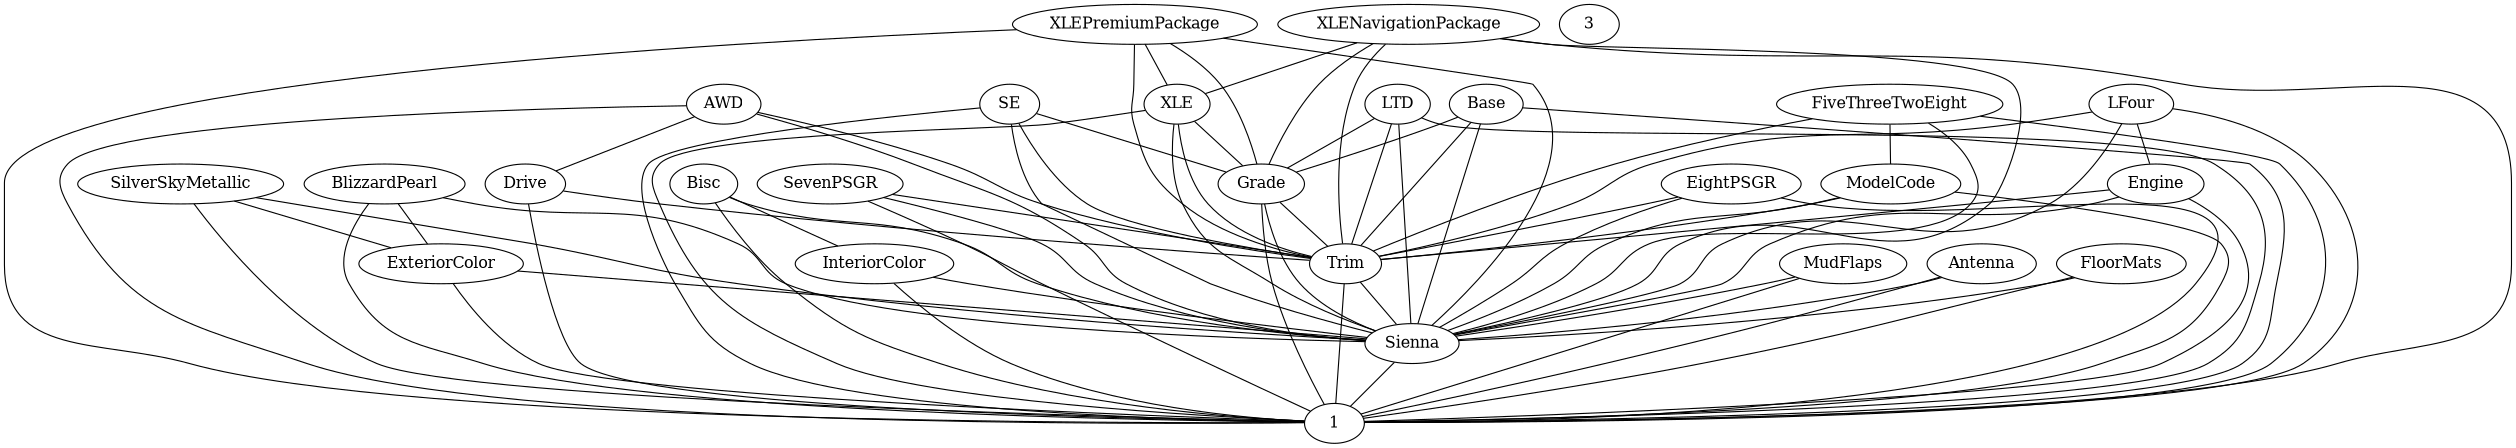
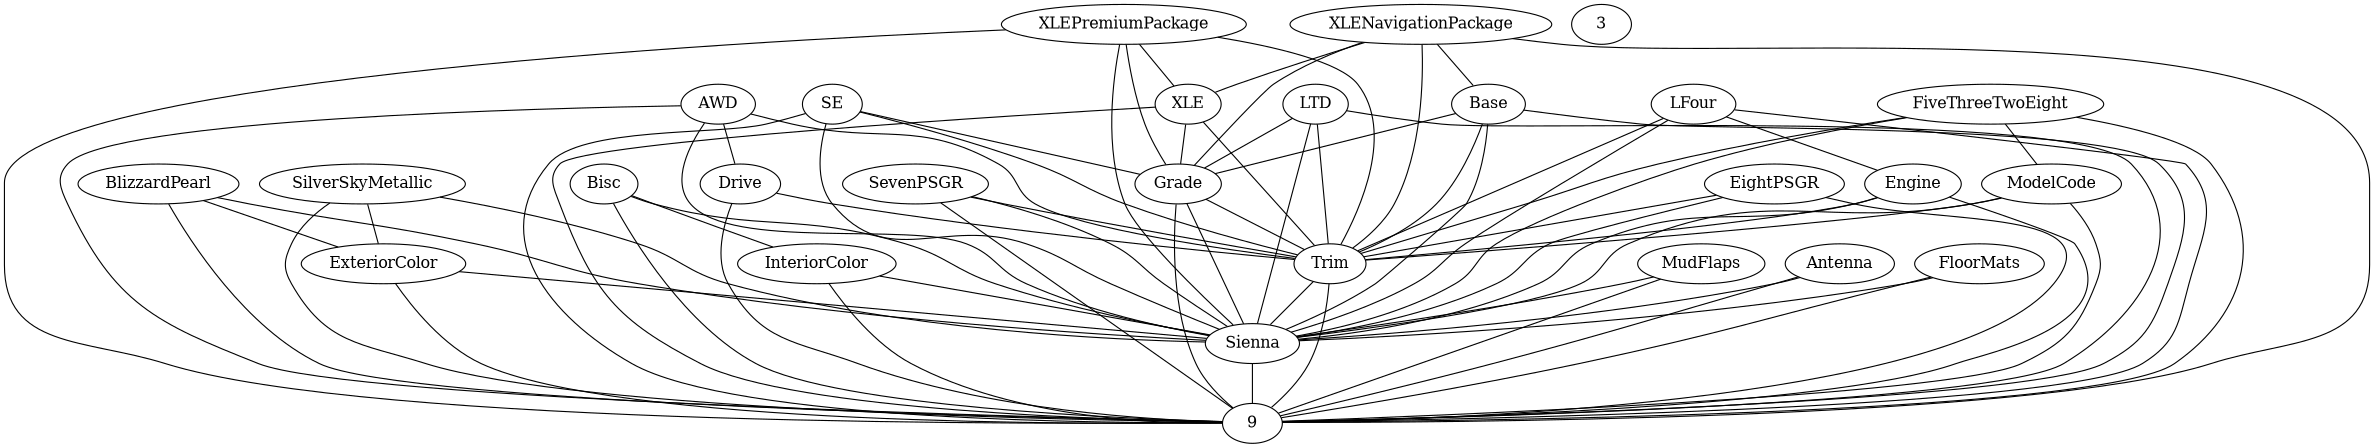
(2007, 173) -> (1455, 65)
(1240, 265) -> none
(1334, 423) -> (1252, 423)
